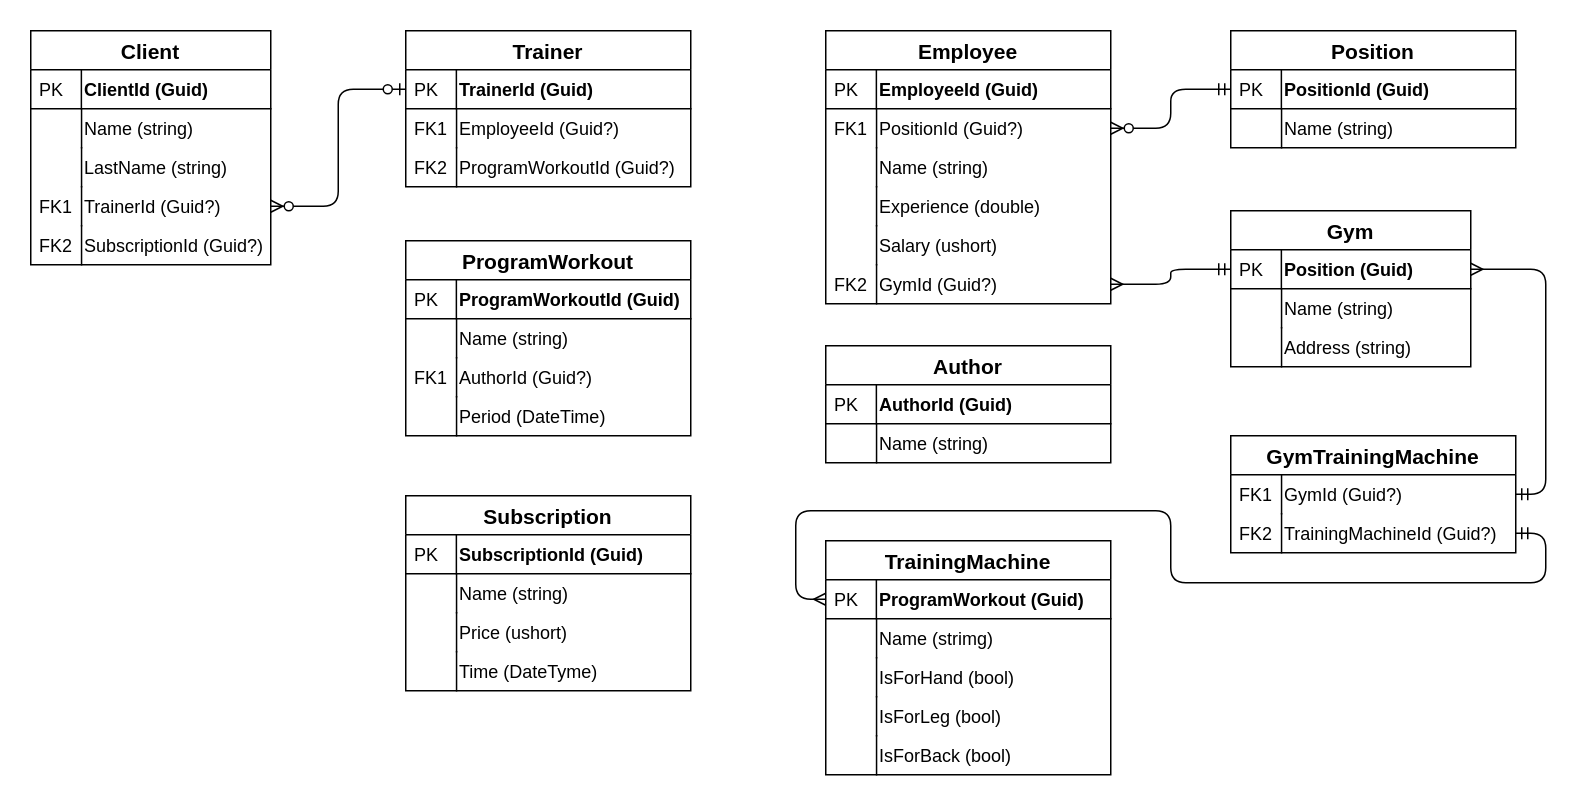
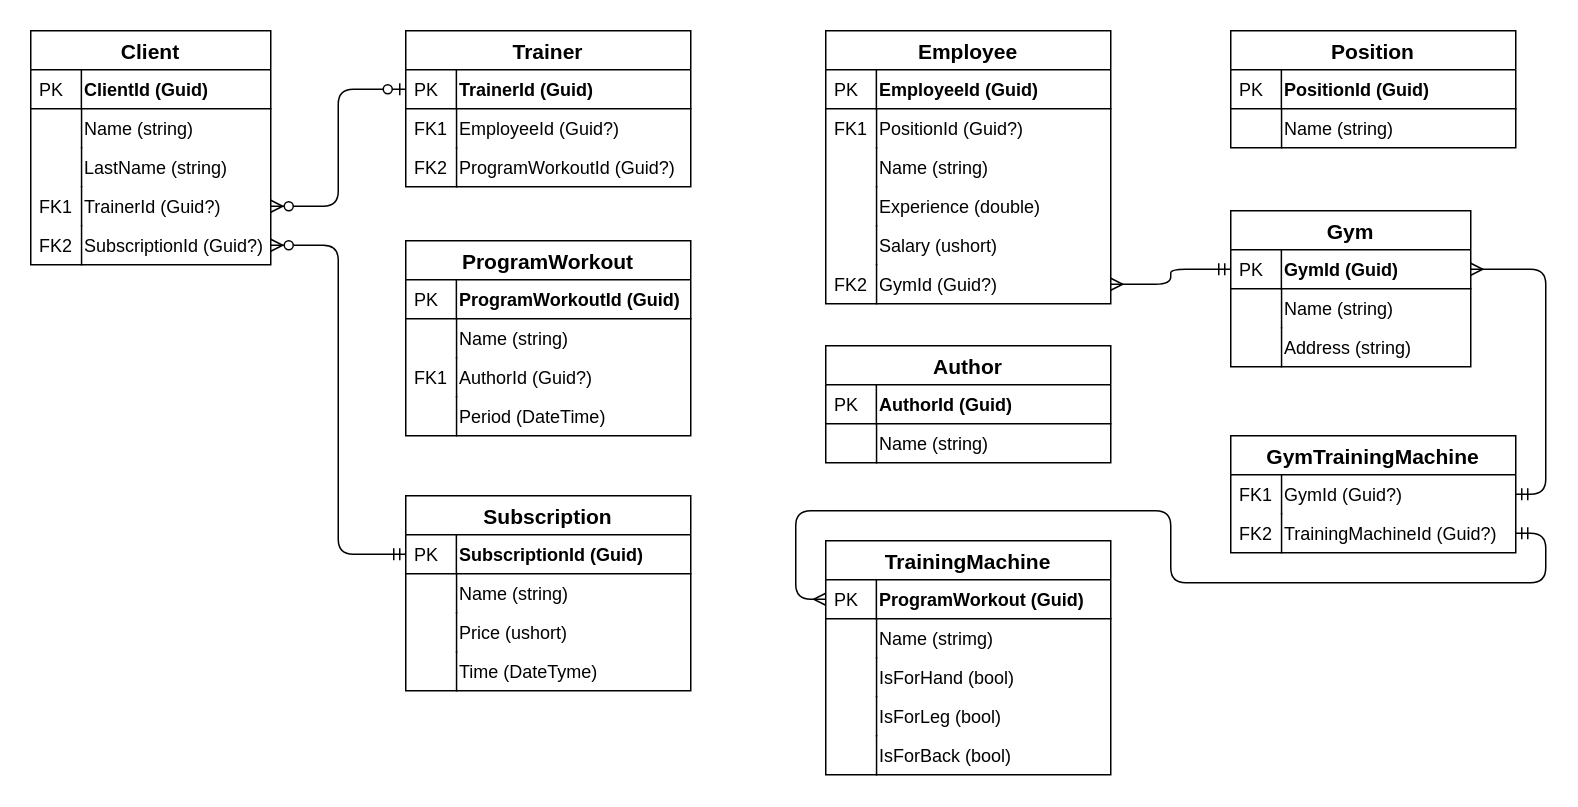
(1171, 110) -> none
(1350, 270) -> (1340, 270)
none -> (338, 399)
